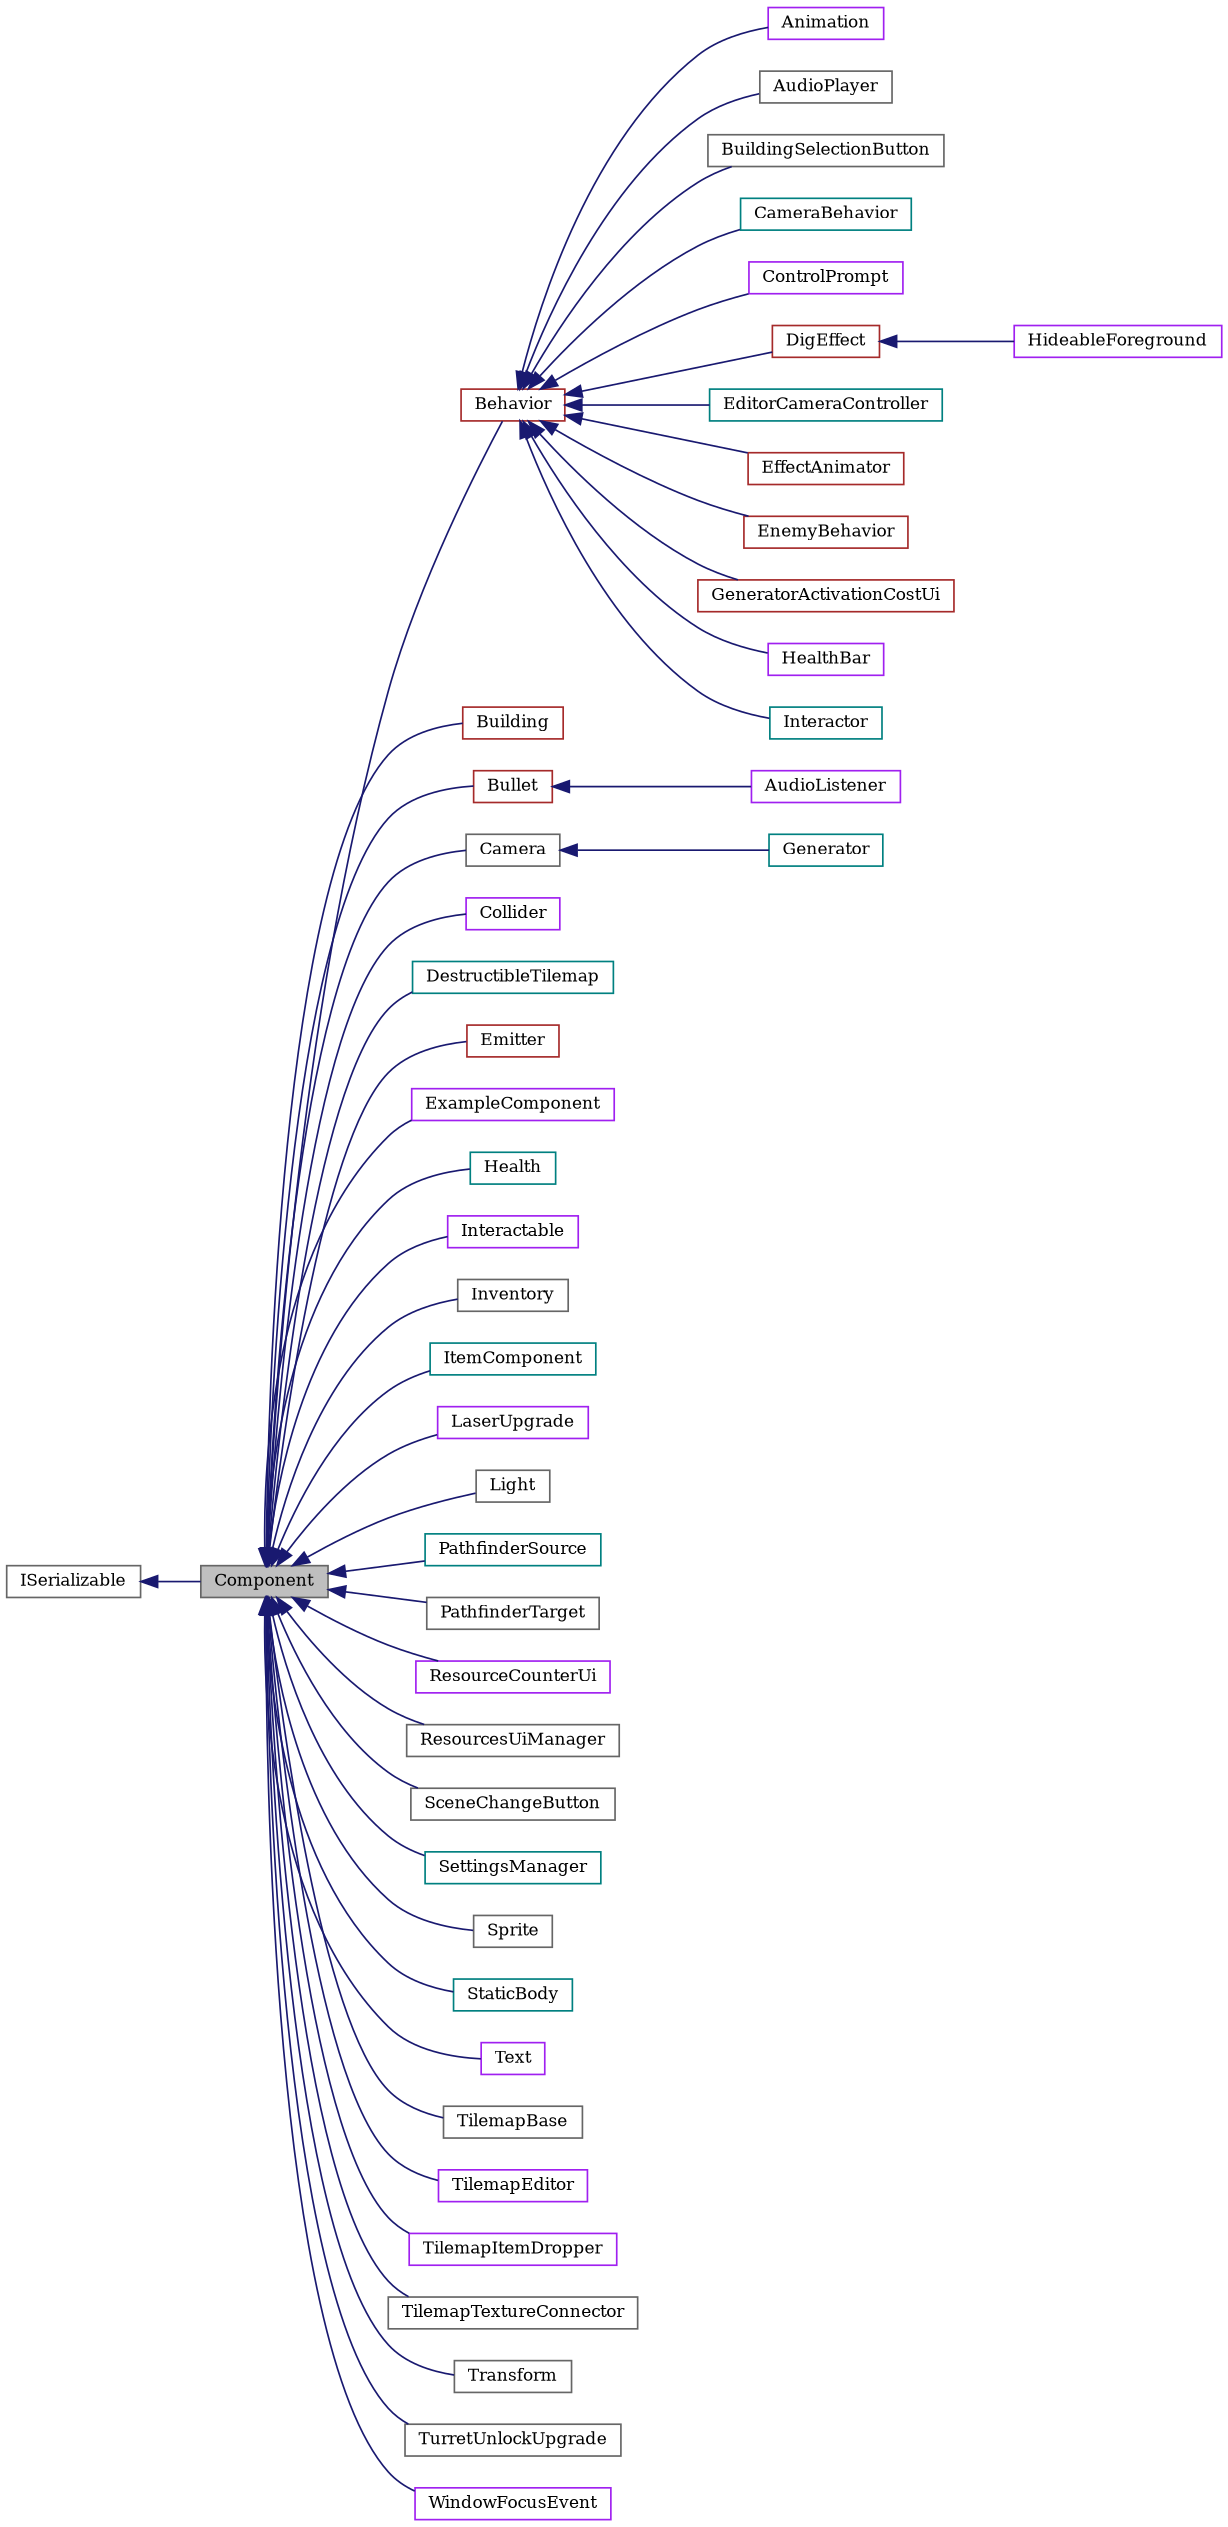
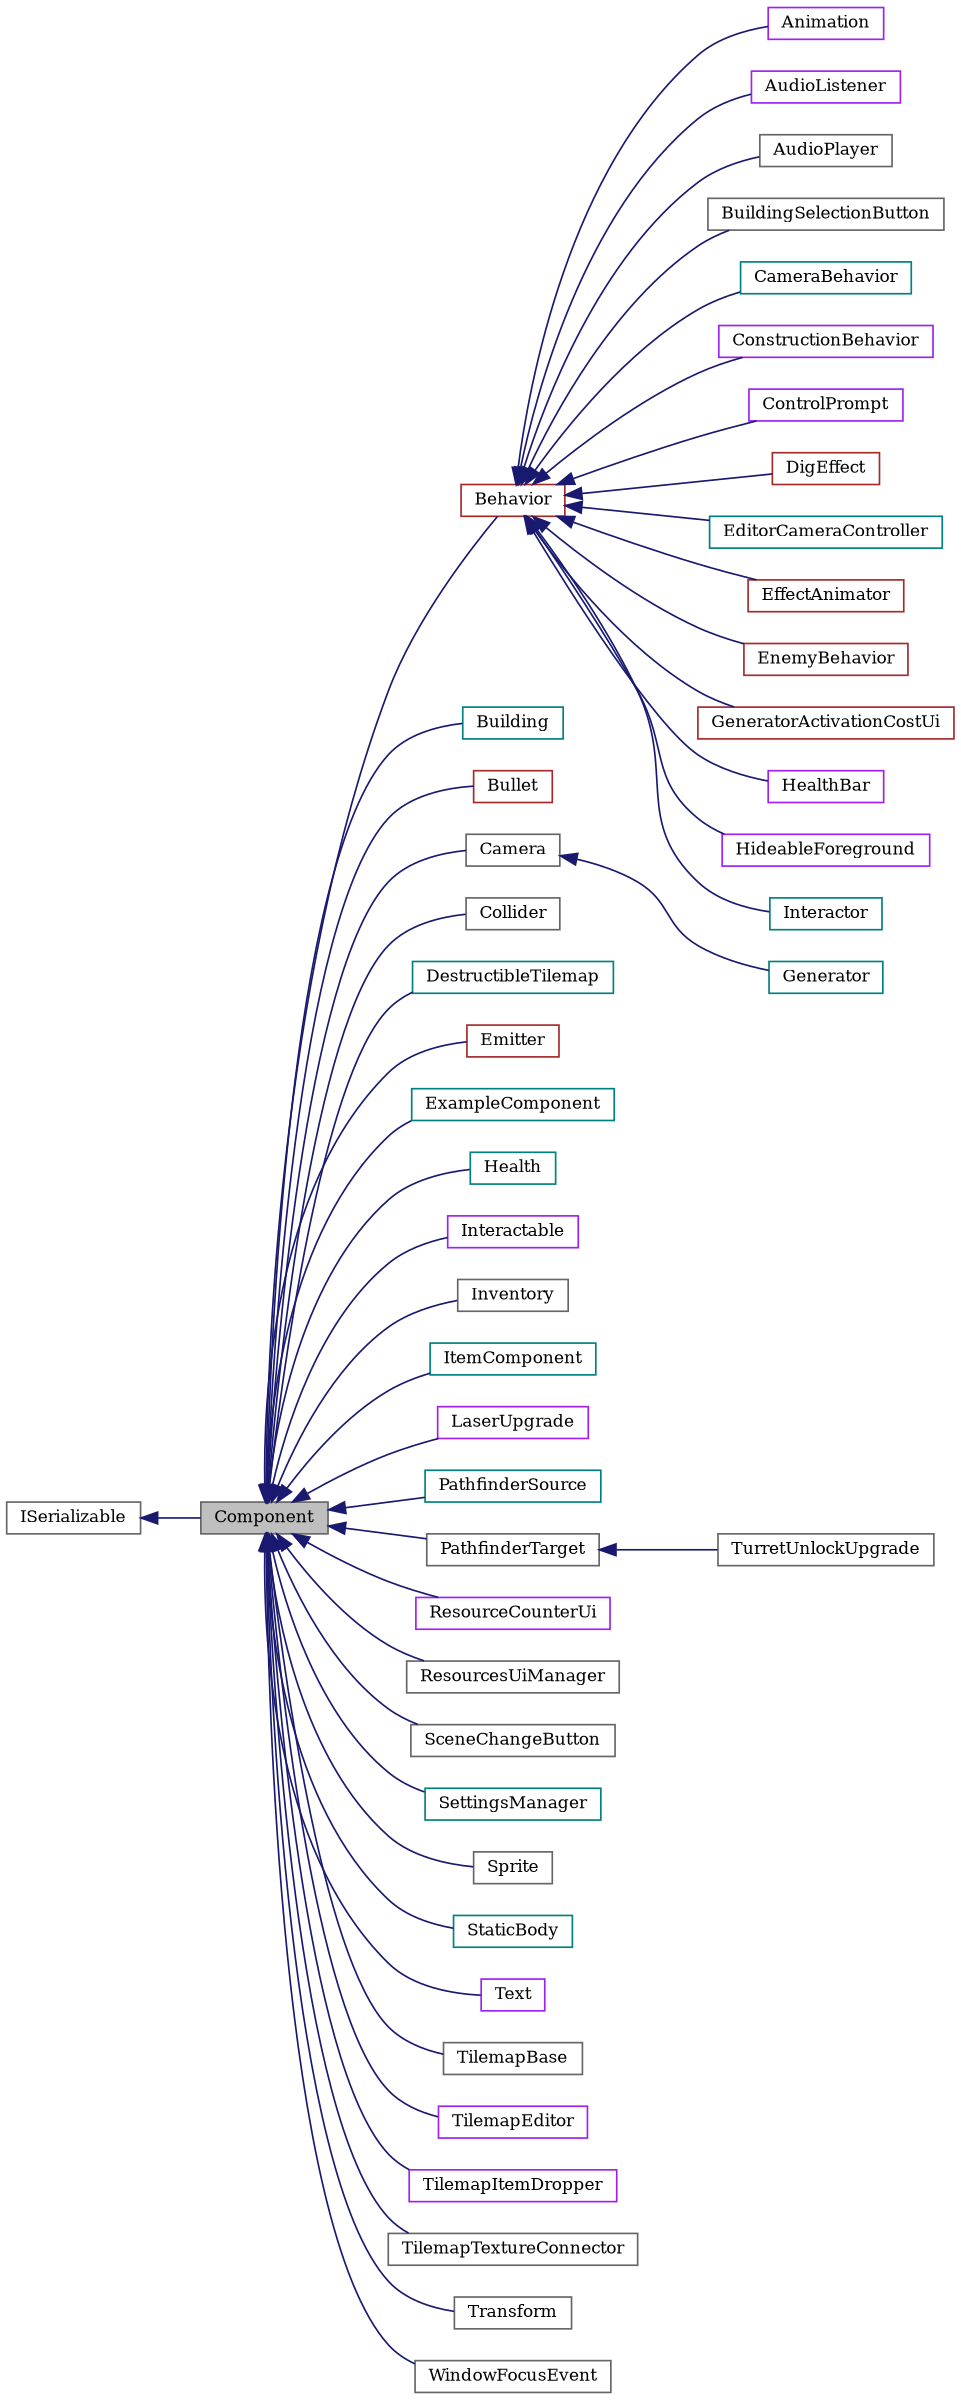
none -> (826, 341)
(956, 341) -> (634, 684)
(513, 723) -> (513, 723)
(660, 787) -> (595, 252)
(513, 914) -> (513, 914)
(513, 1105) -> (513, 1105)
(513, 1486) -> none
(310, 2177) -> (667, 1550)
(513, 2504) -> (513, 2377)
